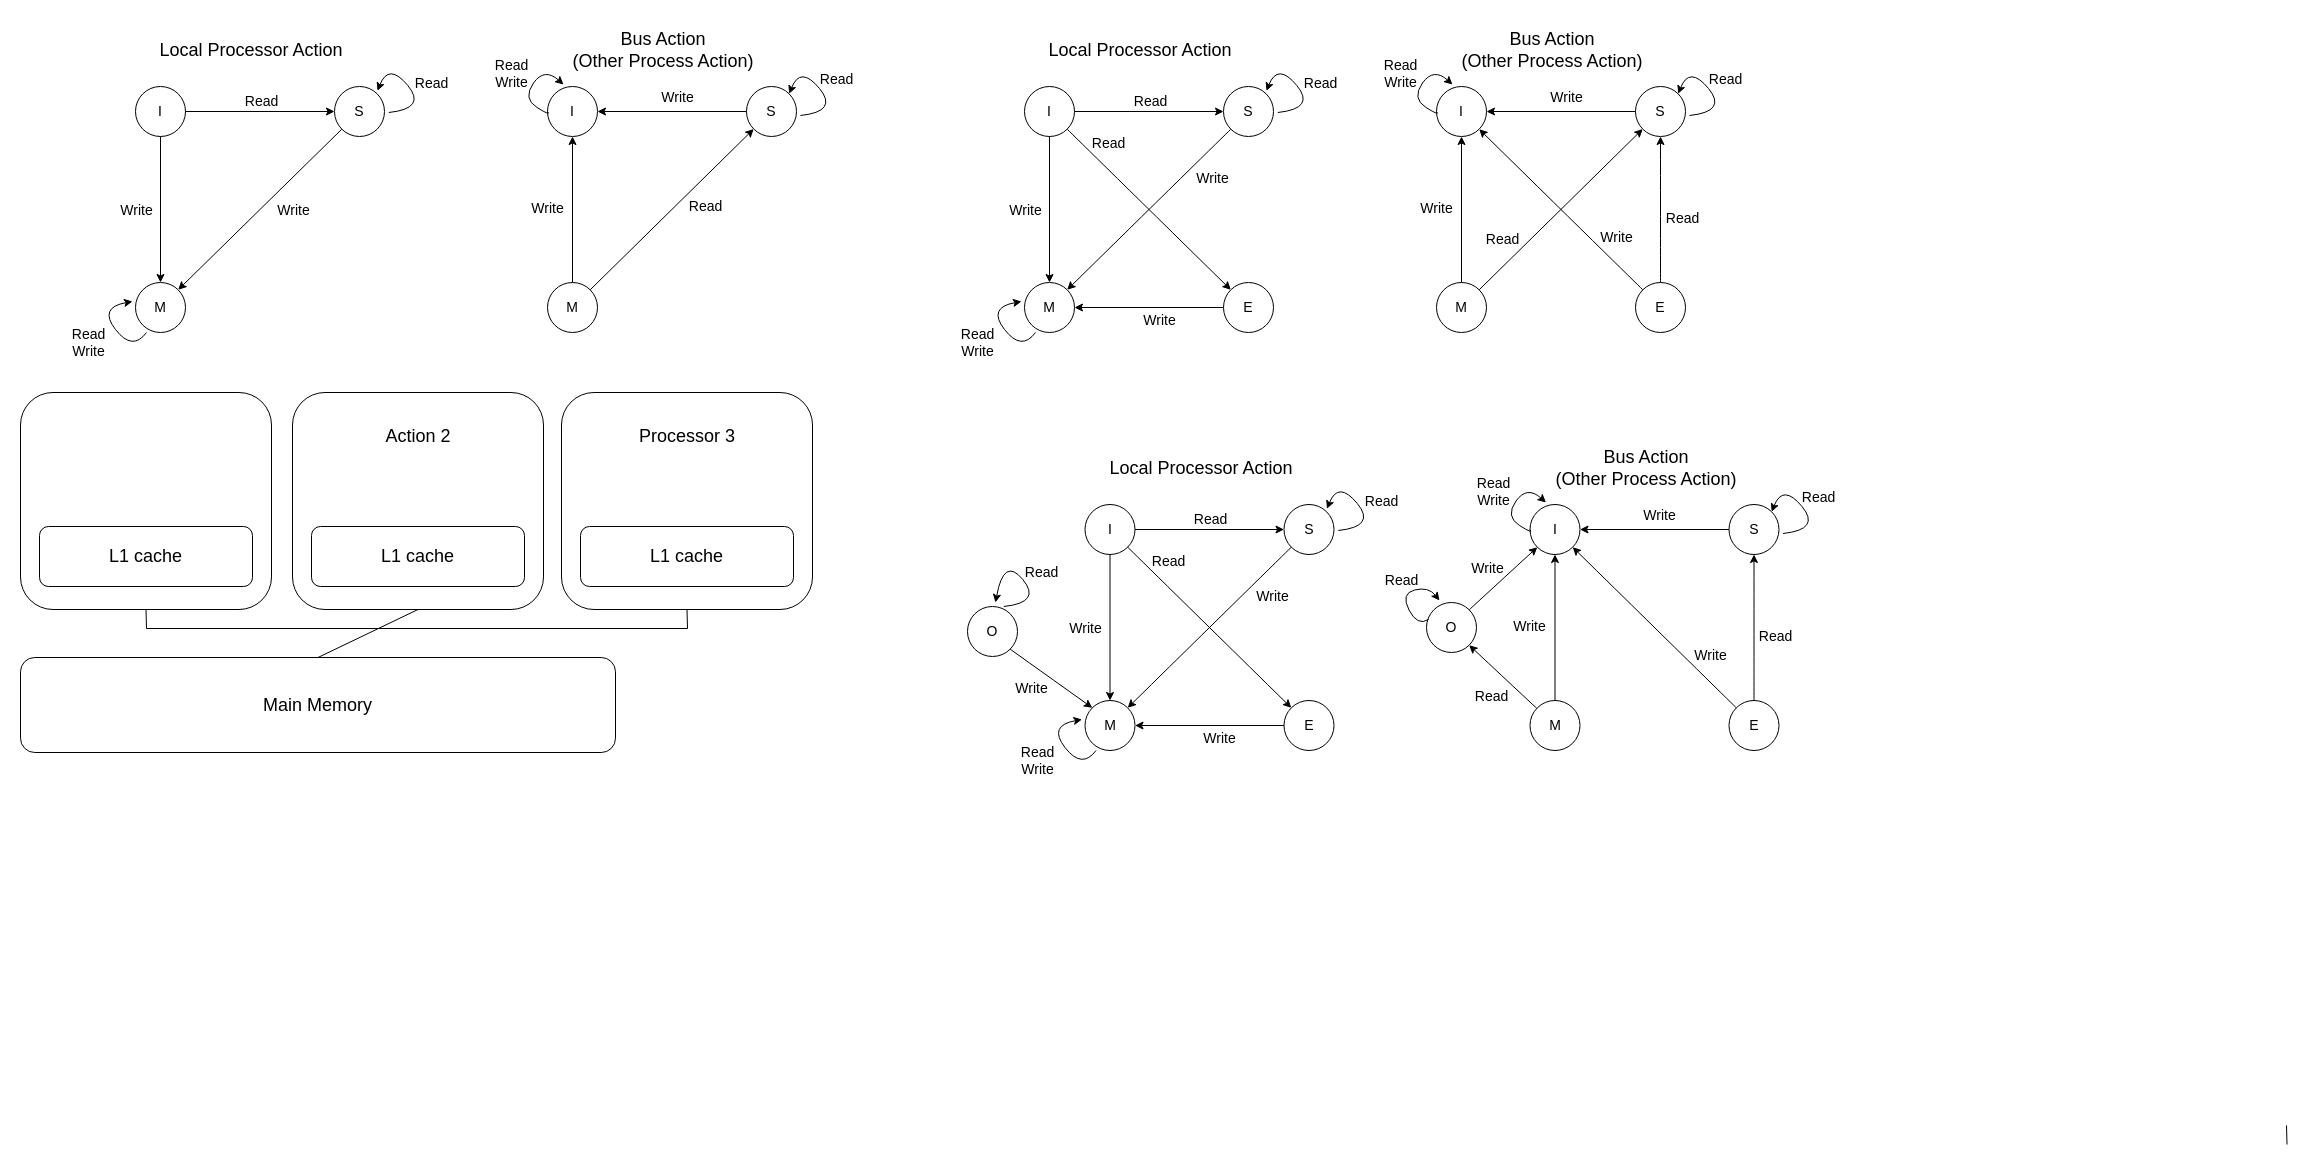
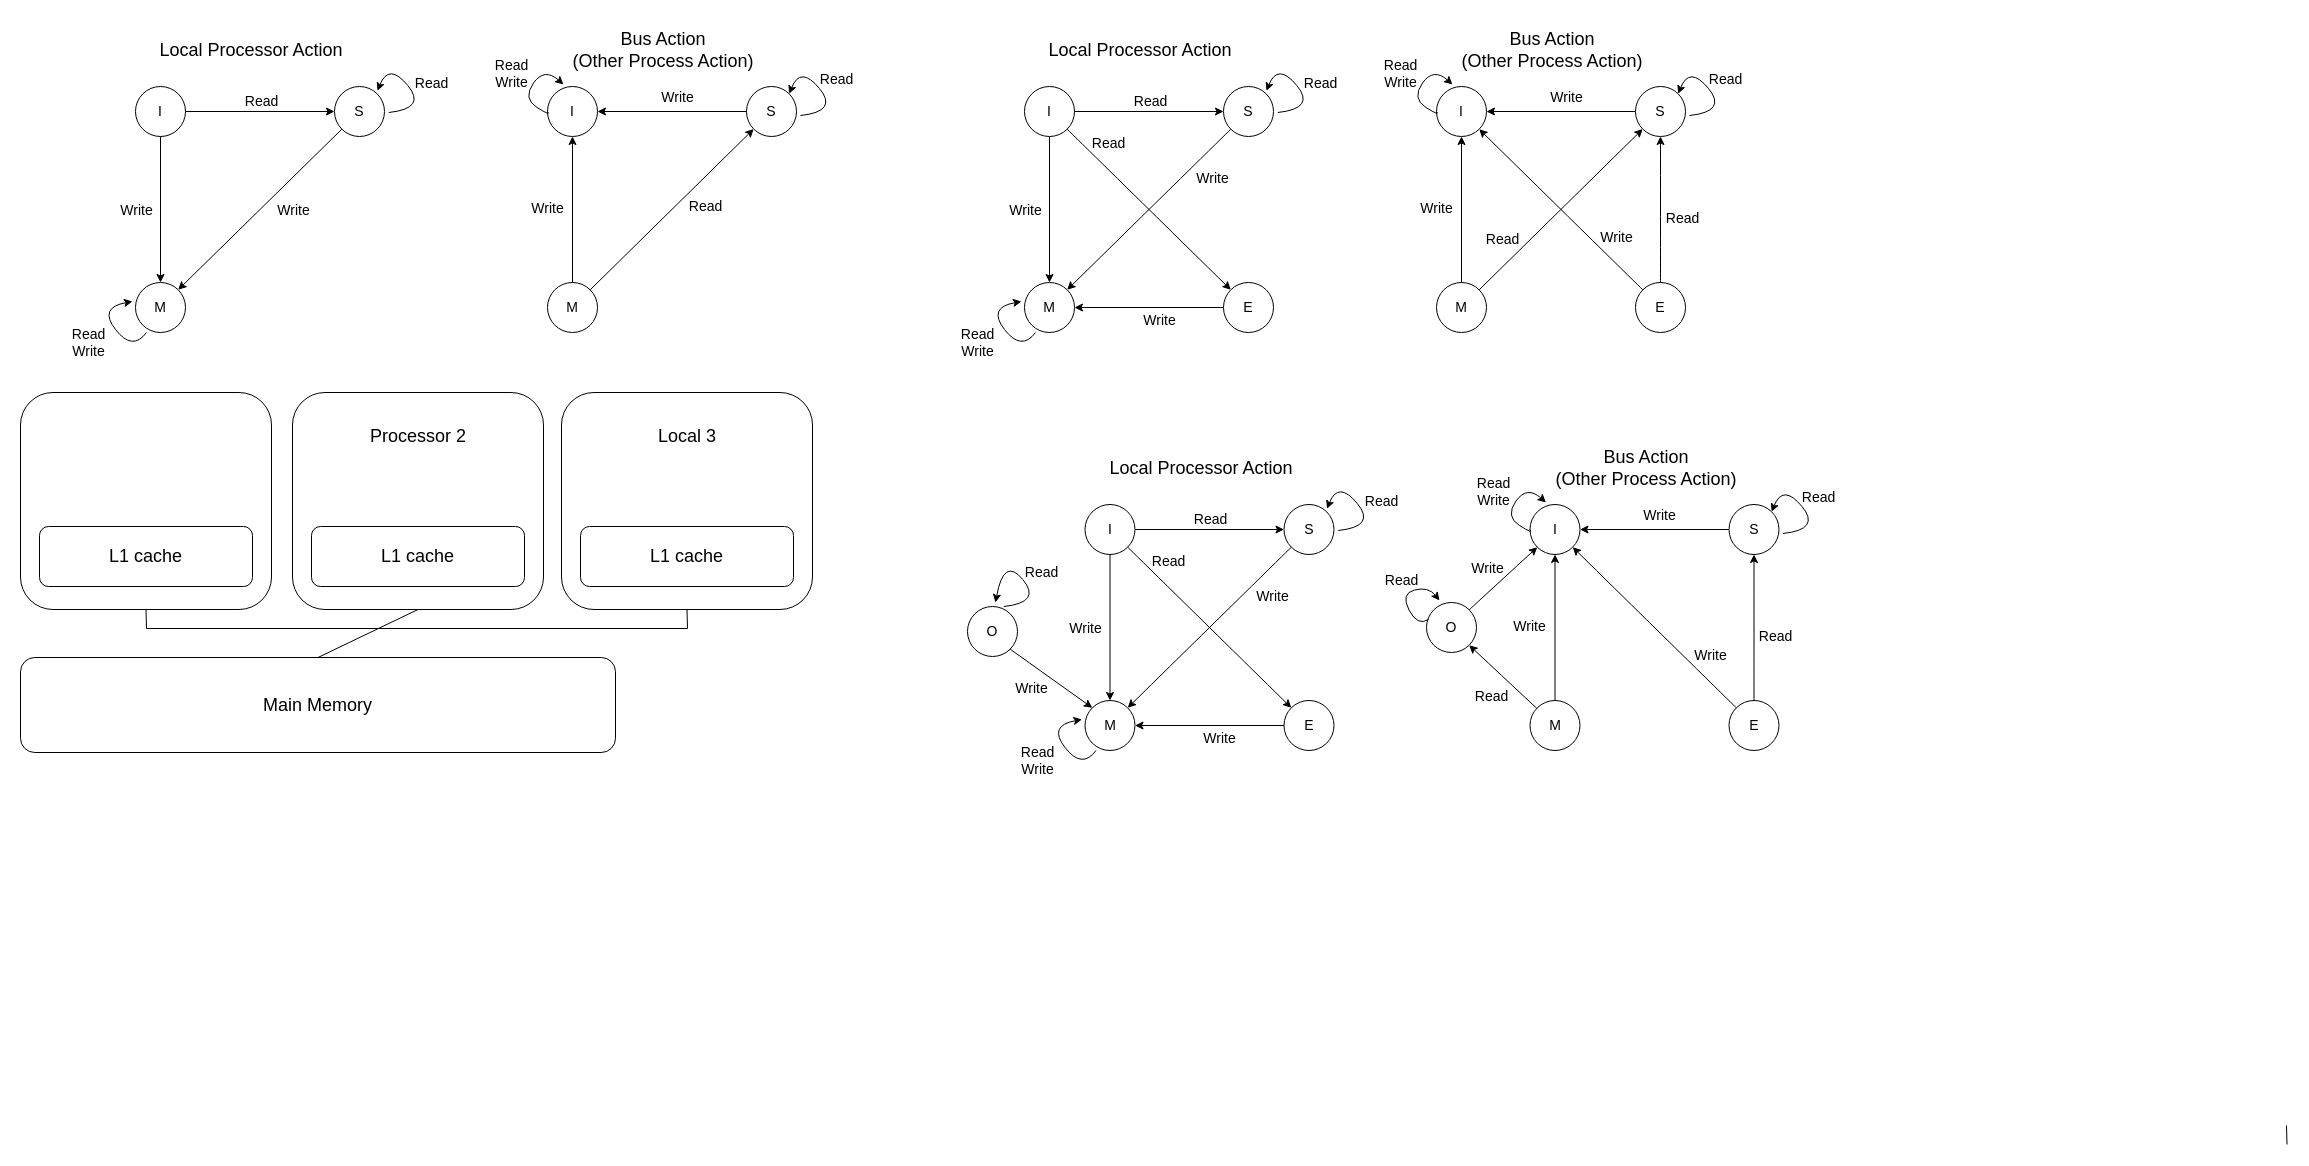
(419, 437) -> (419, 437)
(688, 437) -> (688, 437)
